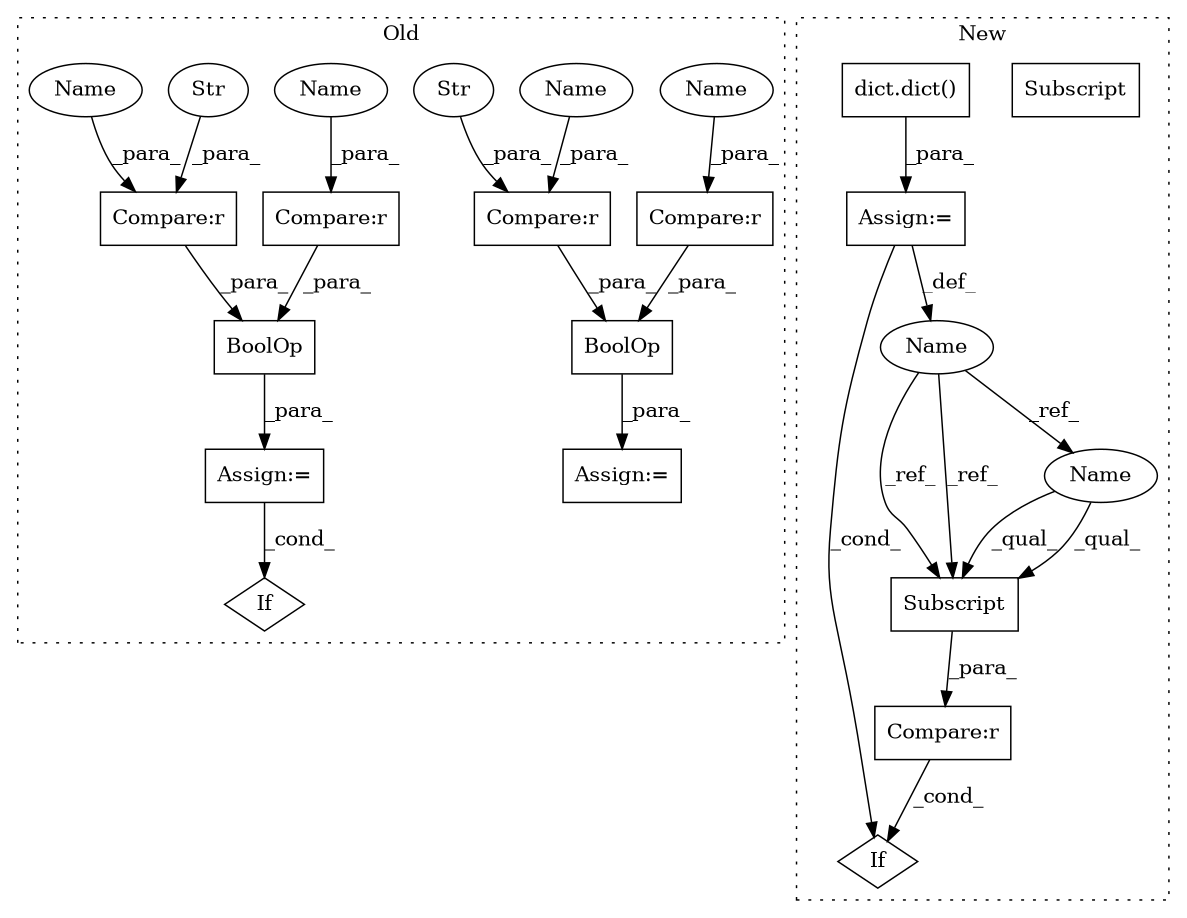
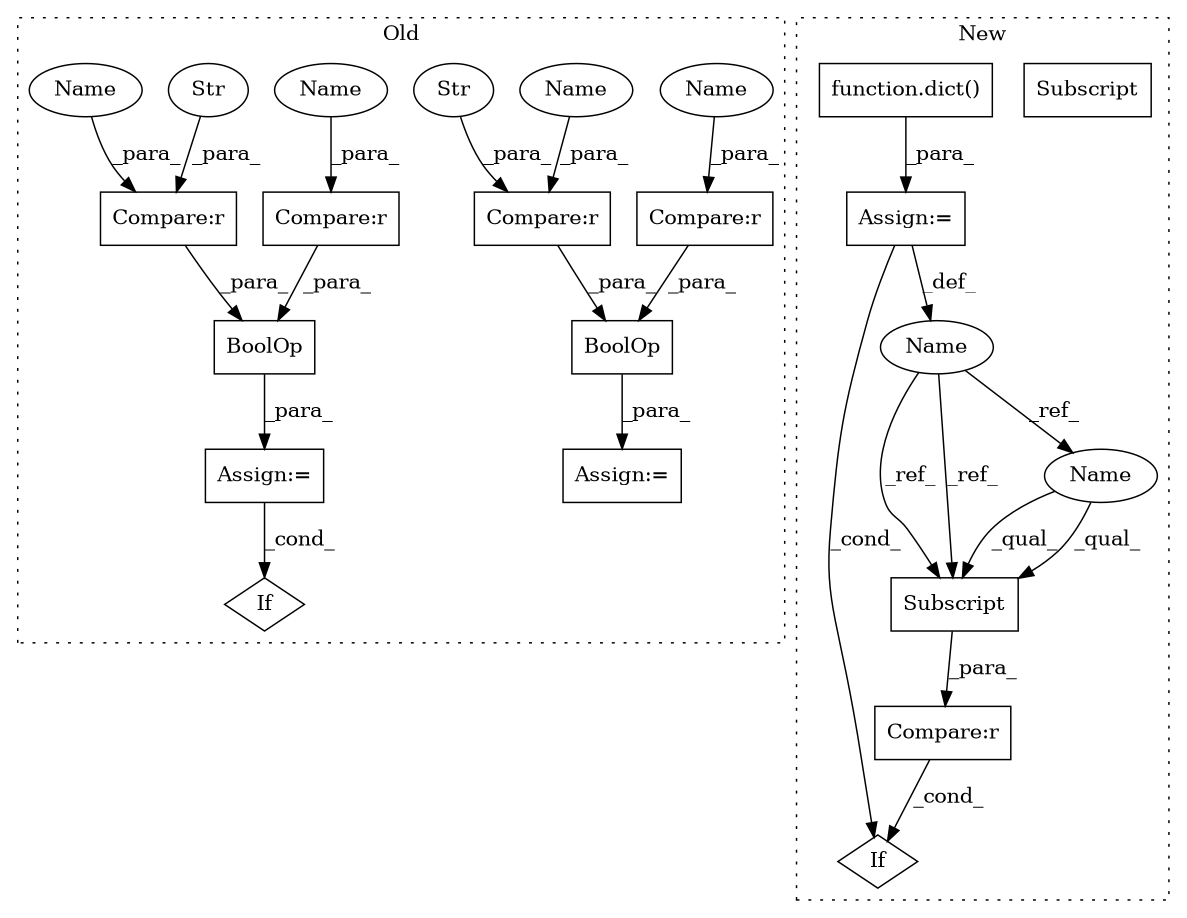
(906, 90) -> (906, 90)
